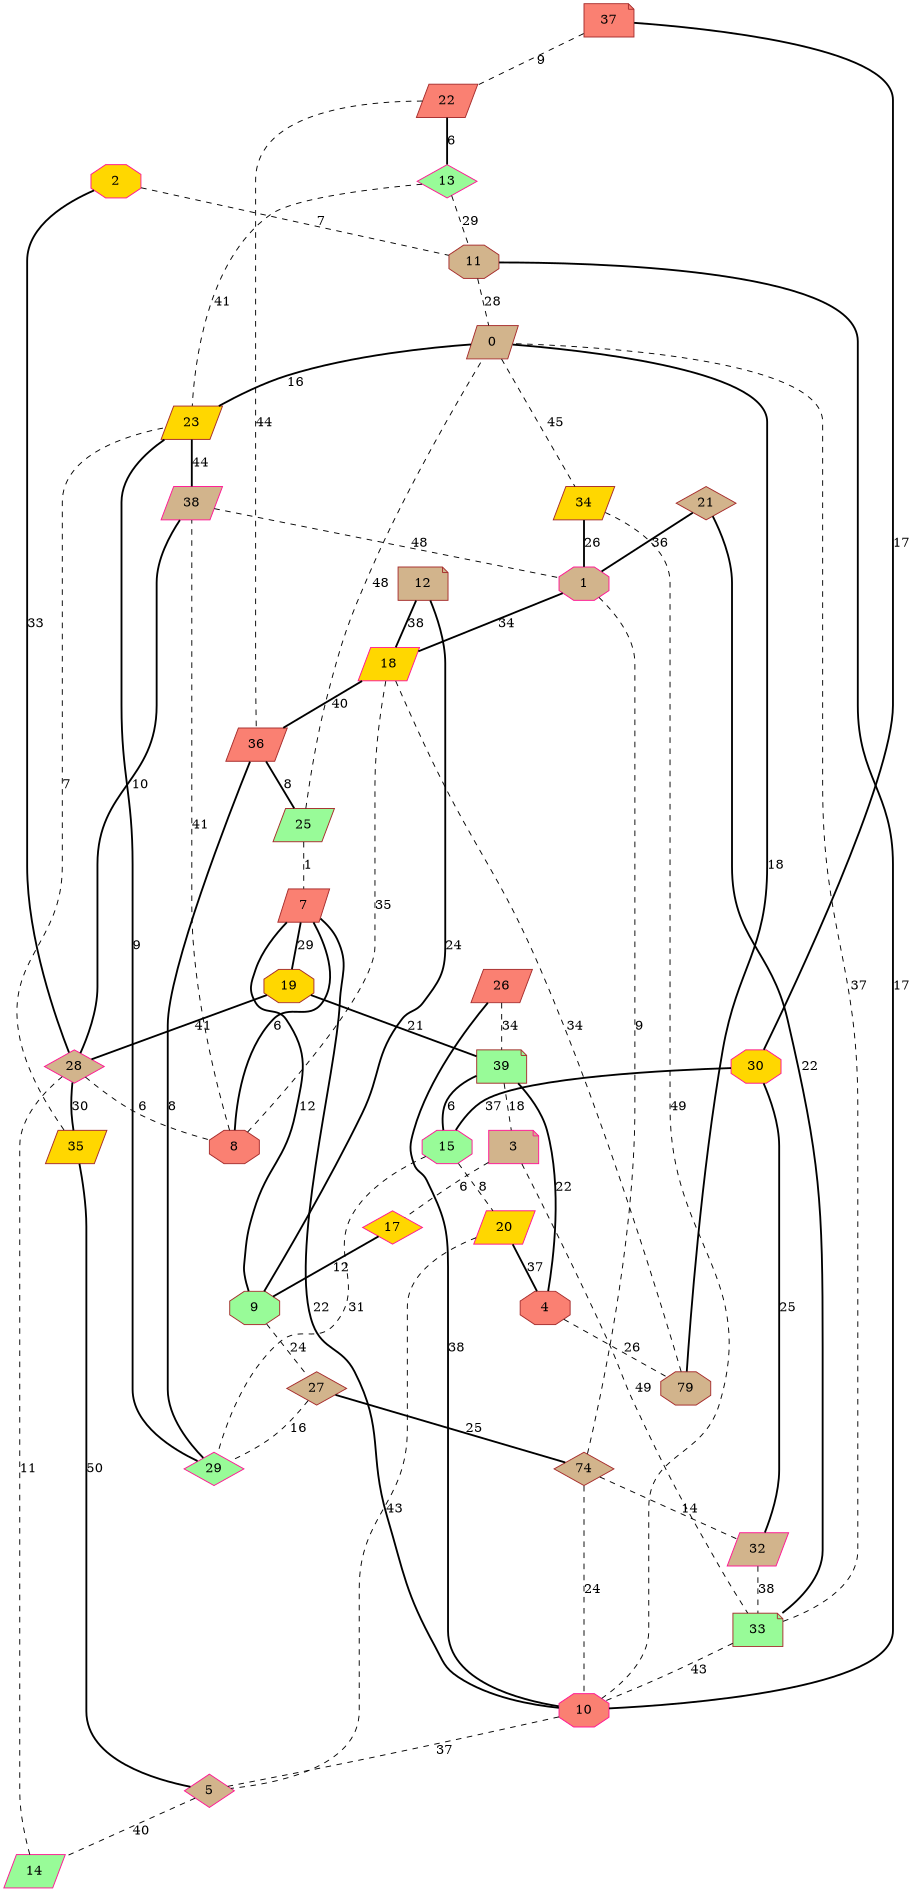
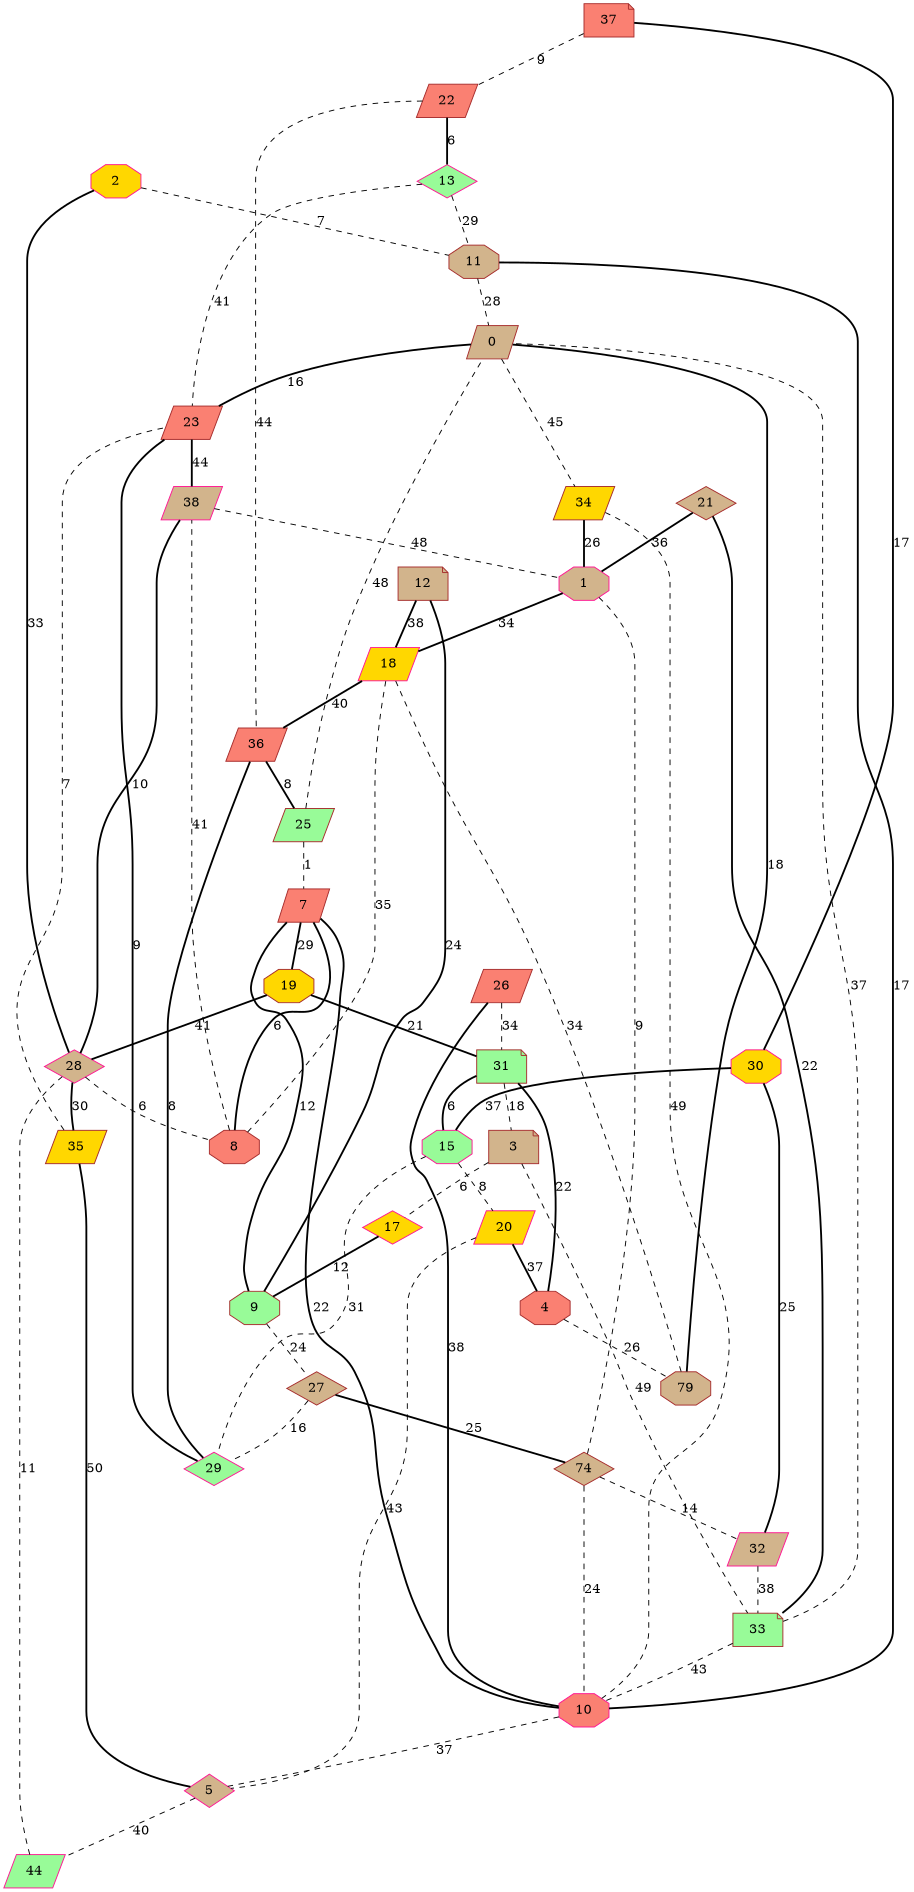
(192, 423) -> (192, 423)
(502, 1067) -> (502, 1067)
(514, 1147) -> (514, 1147)
(35, 1871) -> (35, 1871)
